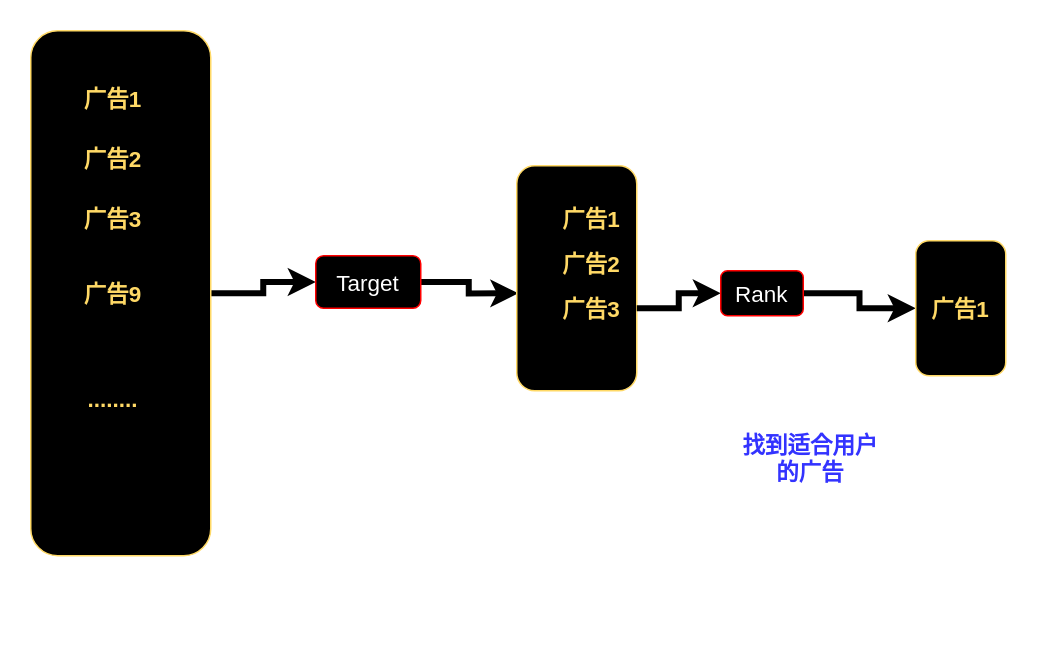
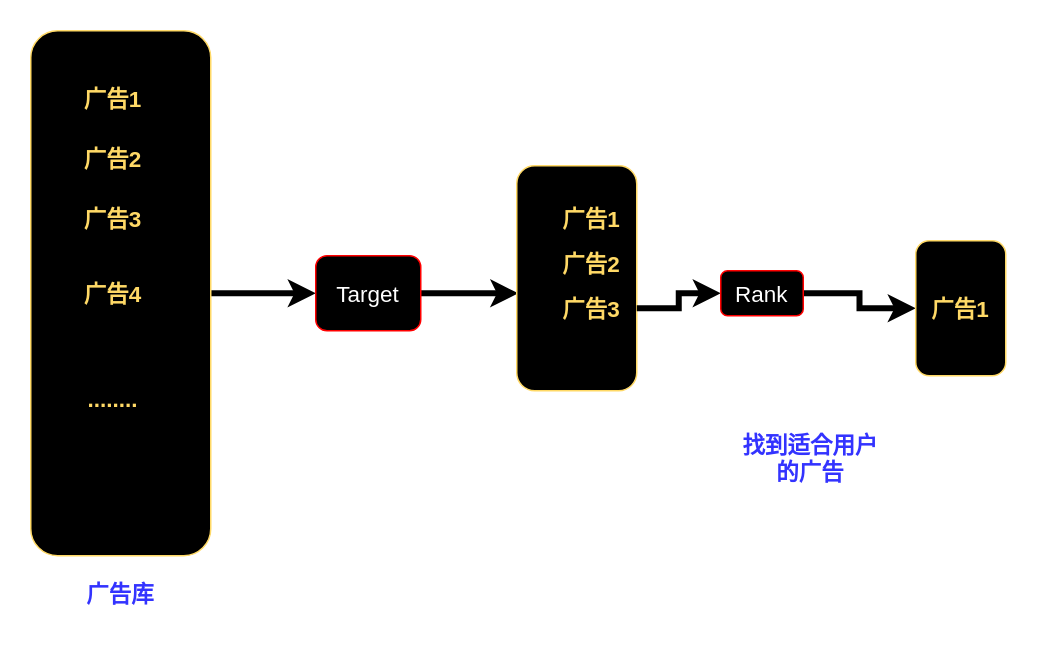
(368, 282) -> (368, 293)
(113, 293) -> (113, 293)
none -> (121, 593)
